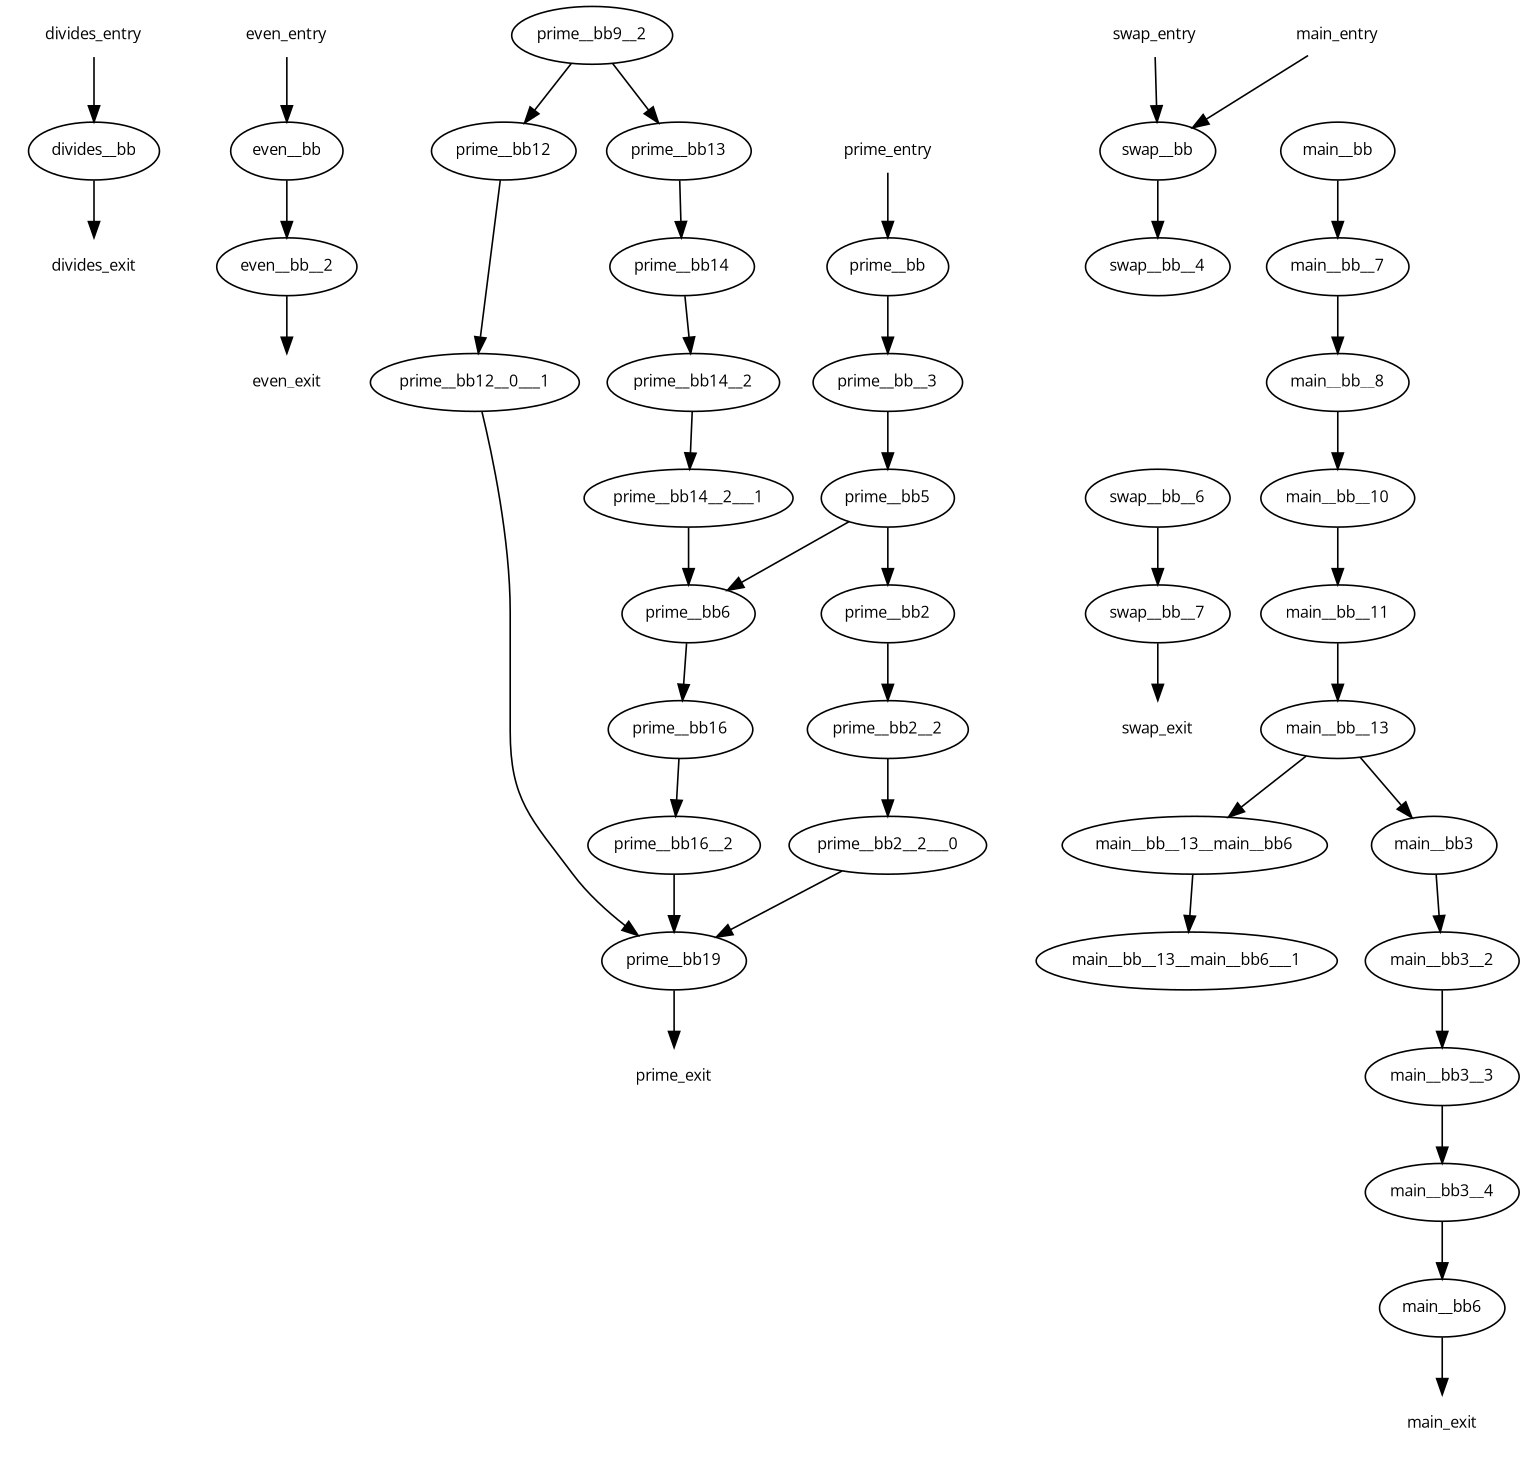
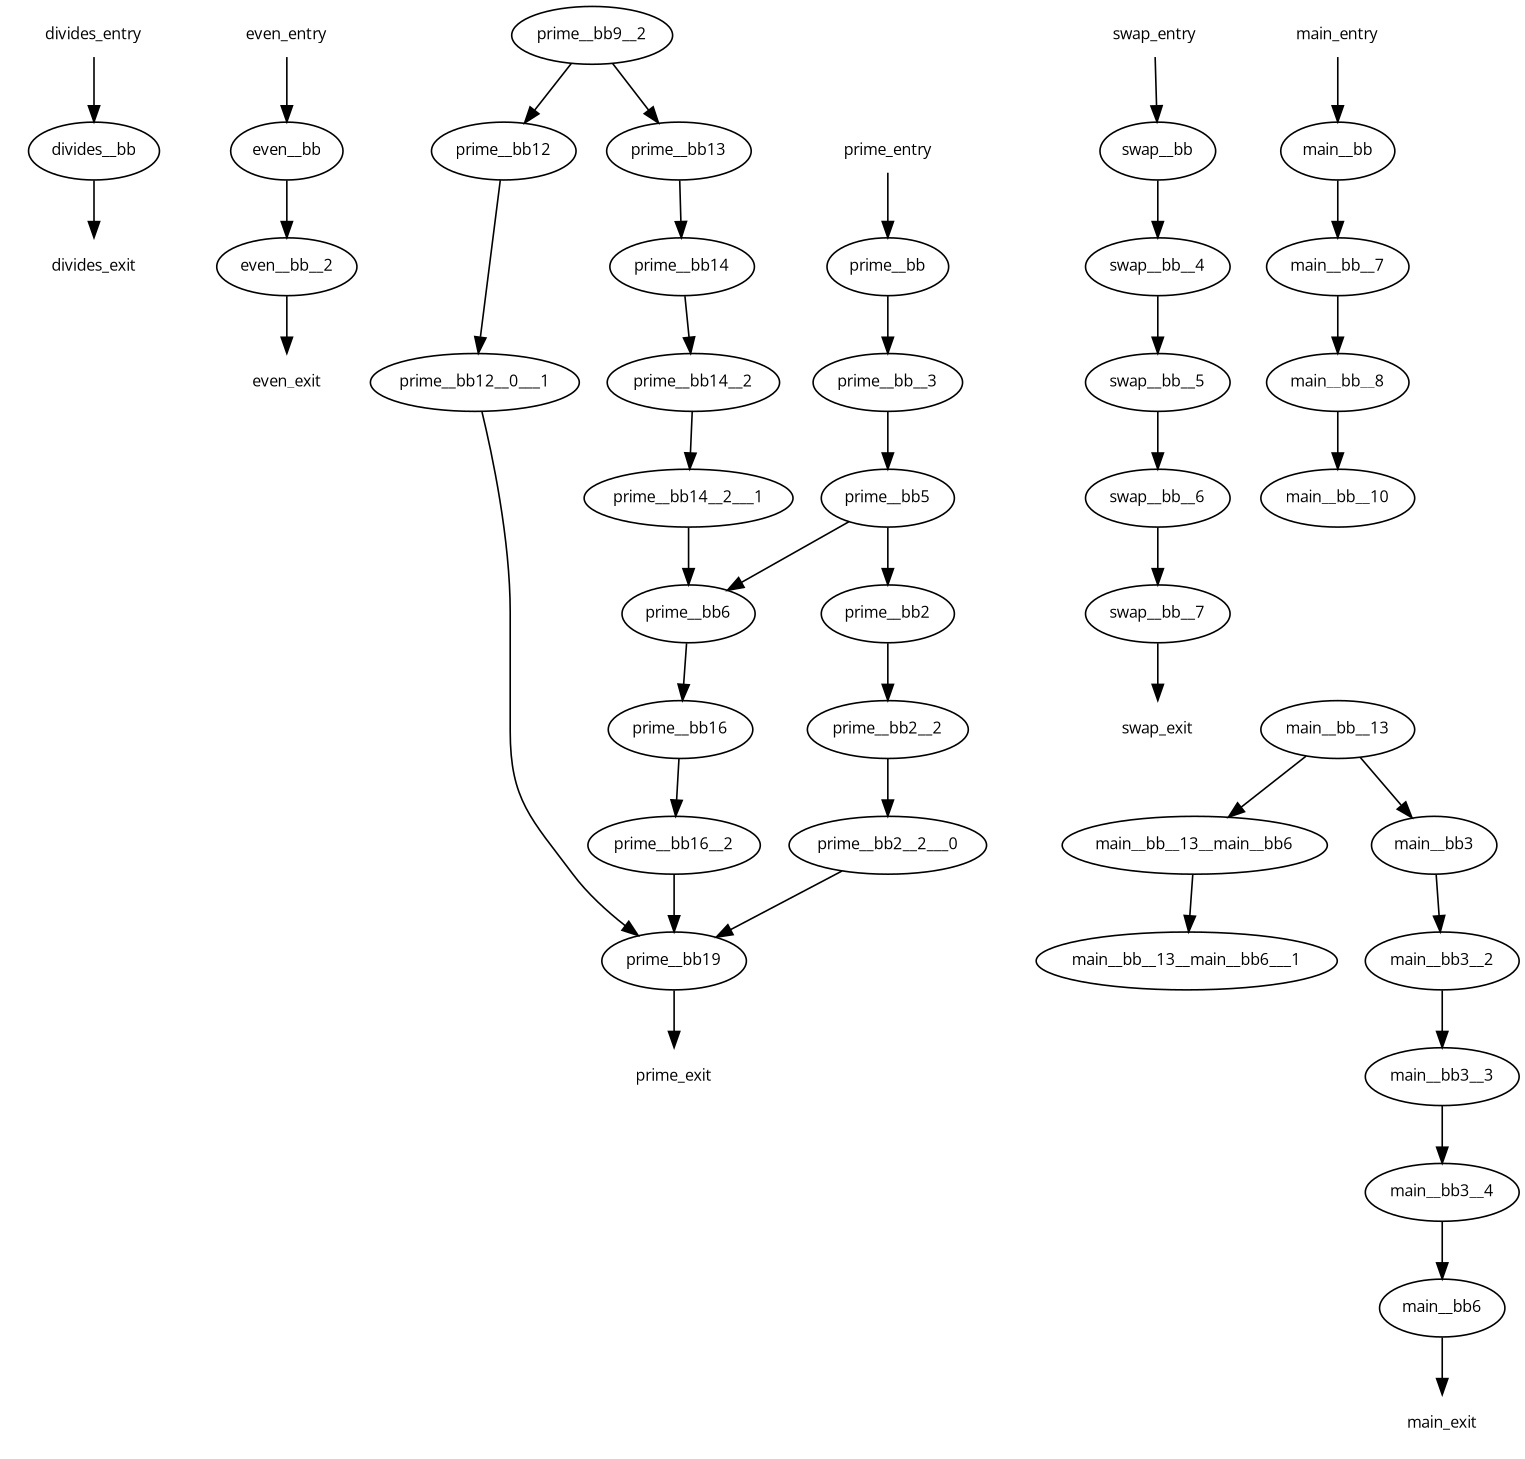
(1257, 87) -> (1338, 81)
none -> (1158, 382)
(1338, 614) -> none
